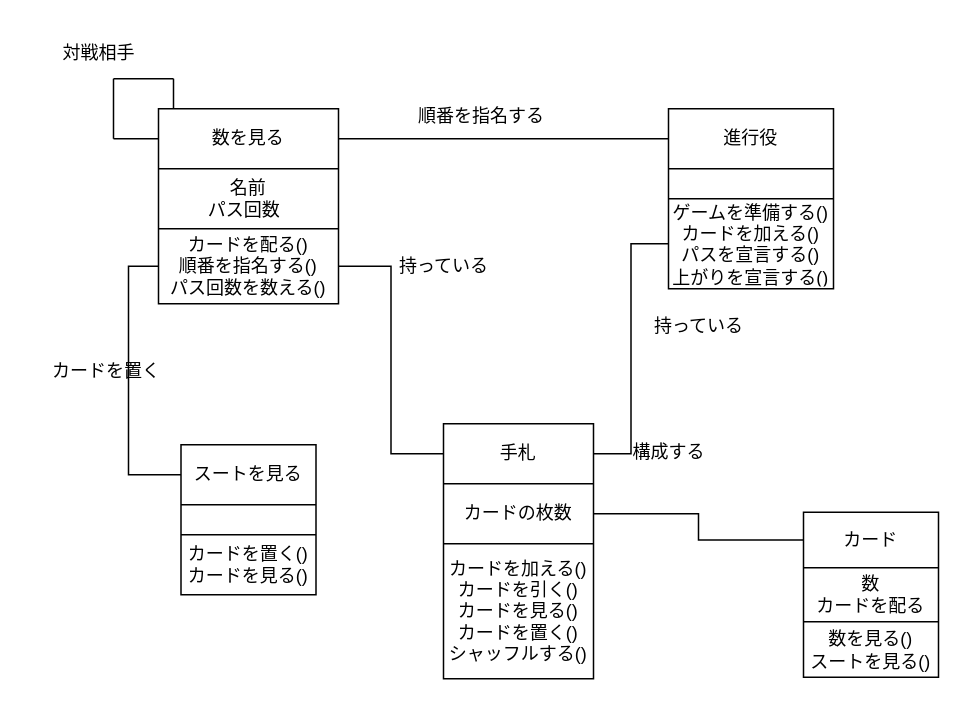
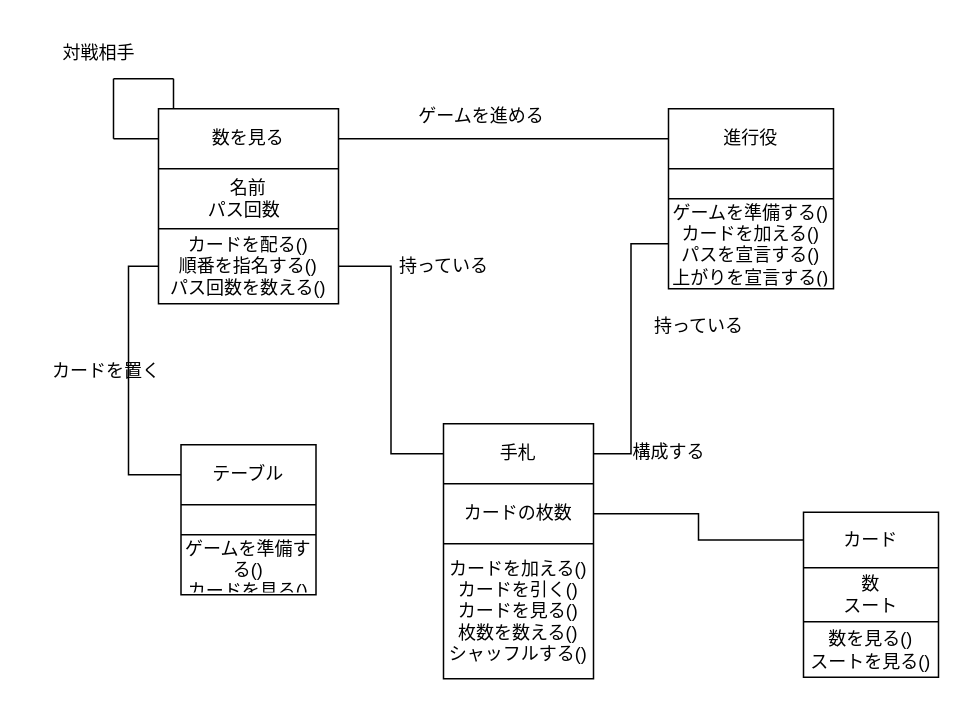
(482, 116) -> (482, 116)
(248, 475) -> (248, 475)
(248, 565) -> (248, 565)
(871, 595) -> (871, 595)
(518, 611) -> (518, 611)
